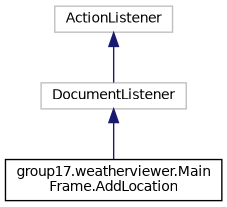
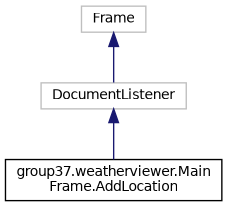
(114, 19) -> (114, 19)
(114, 180) -> (114, 180)
